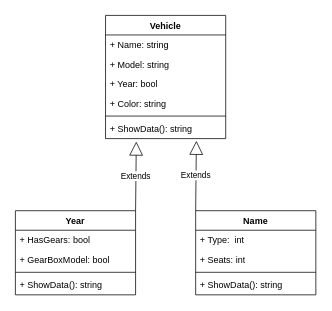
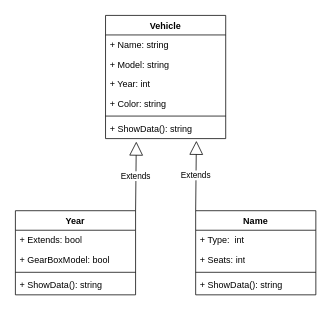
(135, 85) -> (133, 85)
(56, 241) -> (53, 241)
